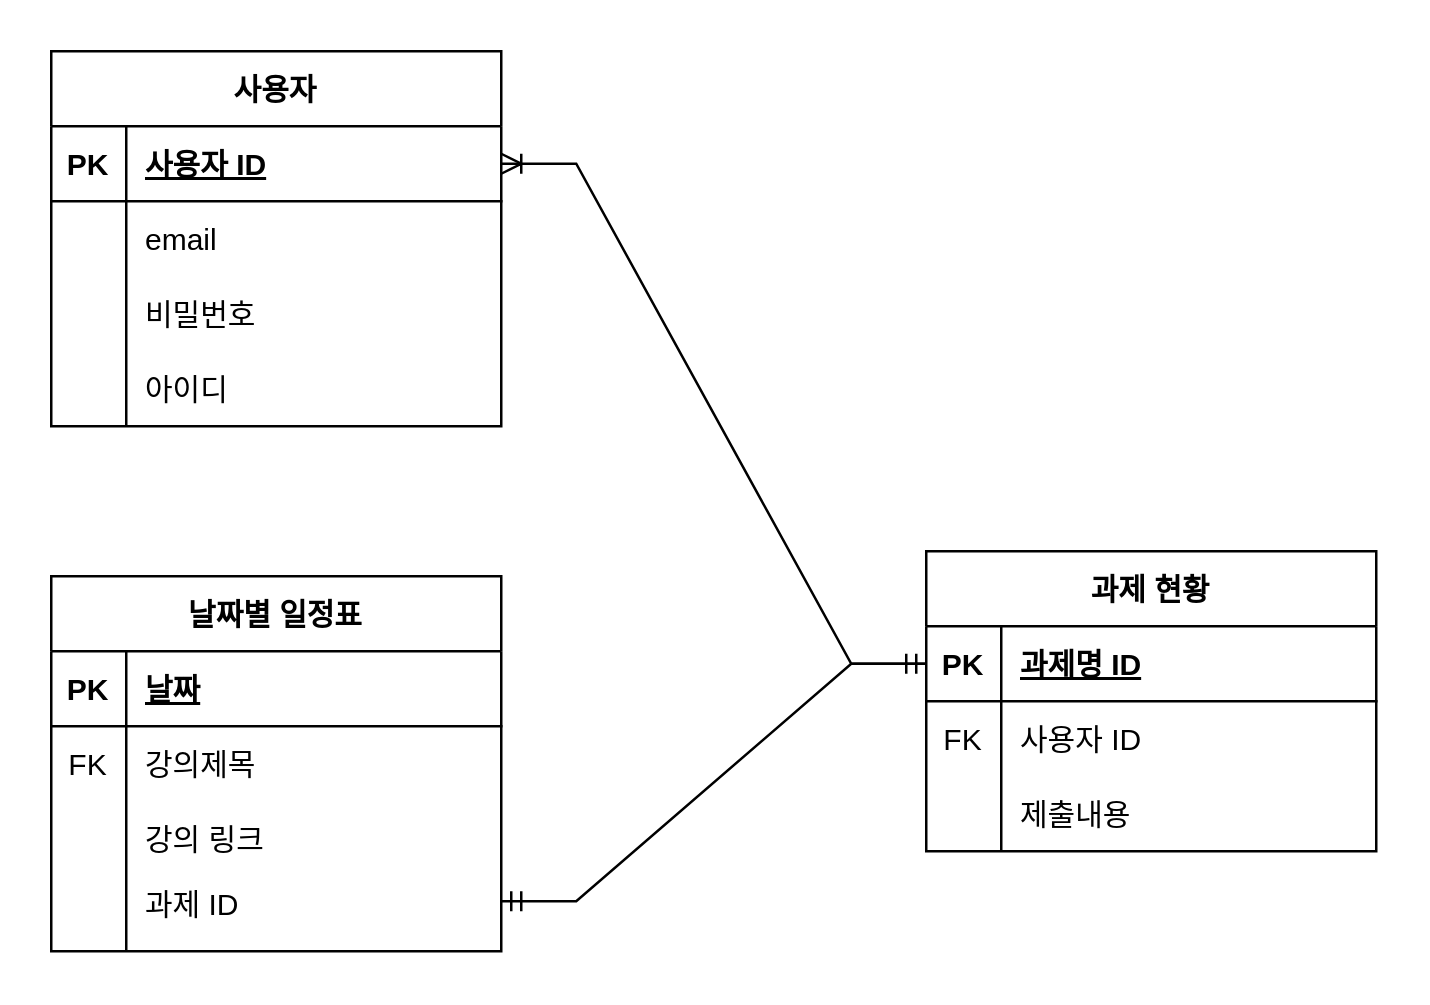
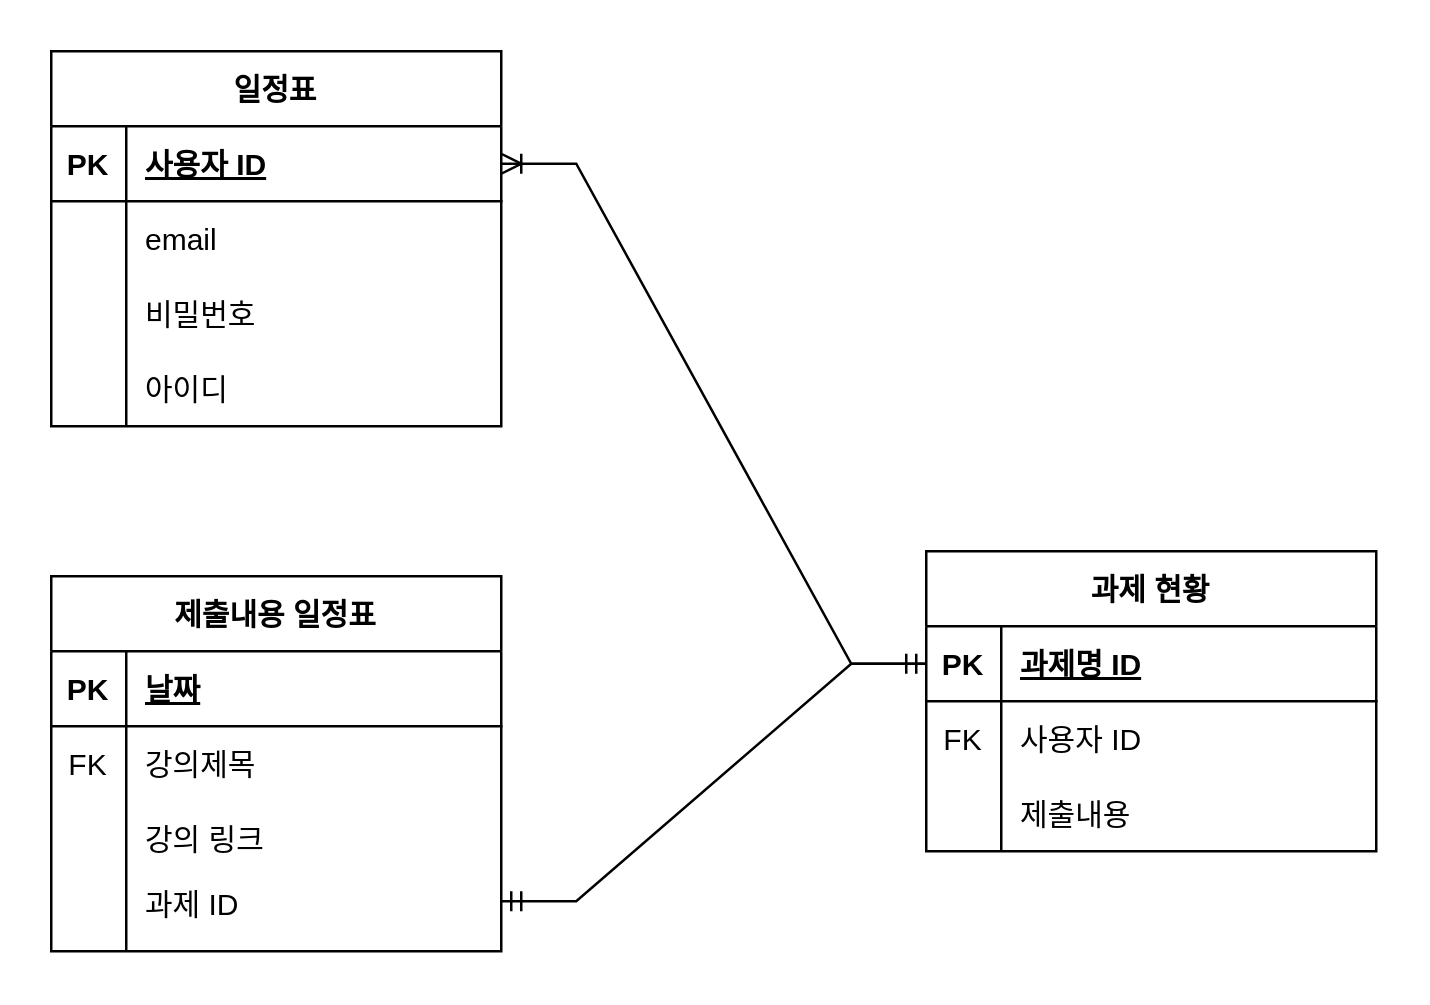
(275, 90) -> (275, 90)
(275, 615) -> (275, 615)
